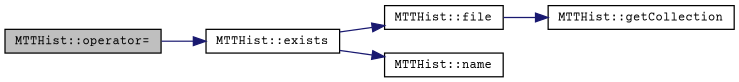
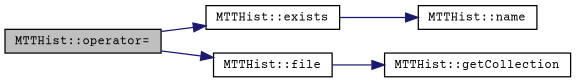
(356, 30) -> (181, 53)
